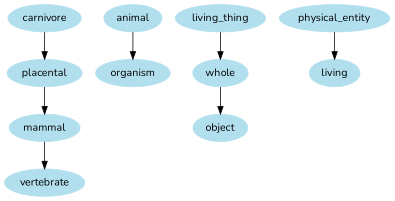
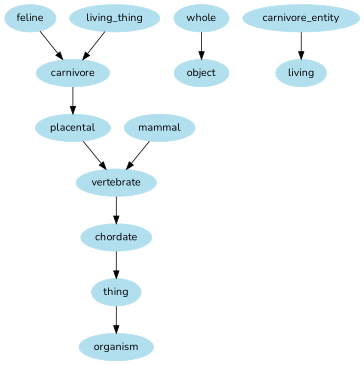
none -> (30, 18)
(133, 18) -> (116, 292)
(335, 18) -> (301, 18)
(220, 42) -> (96, 43)
(45, 97) -> (92, 152)
none -> (116, 237)
